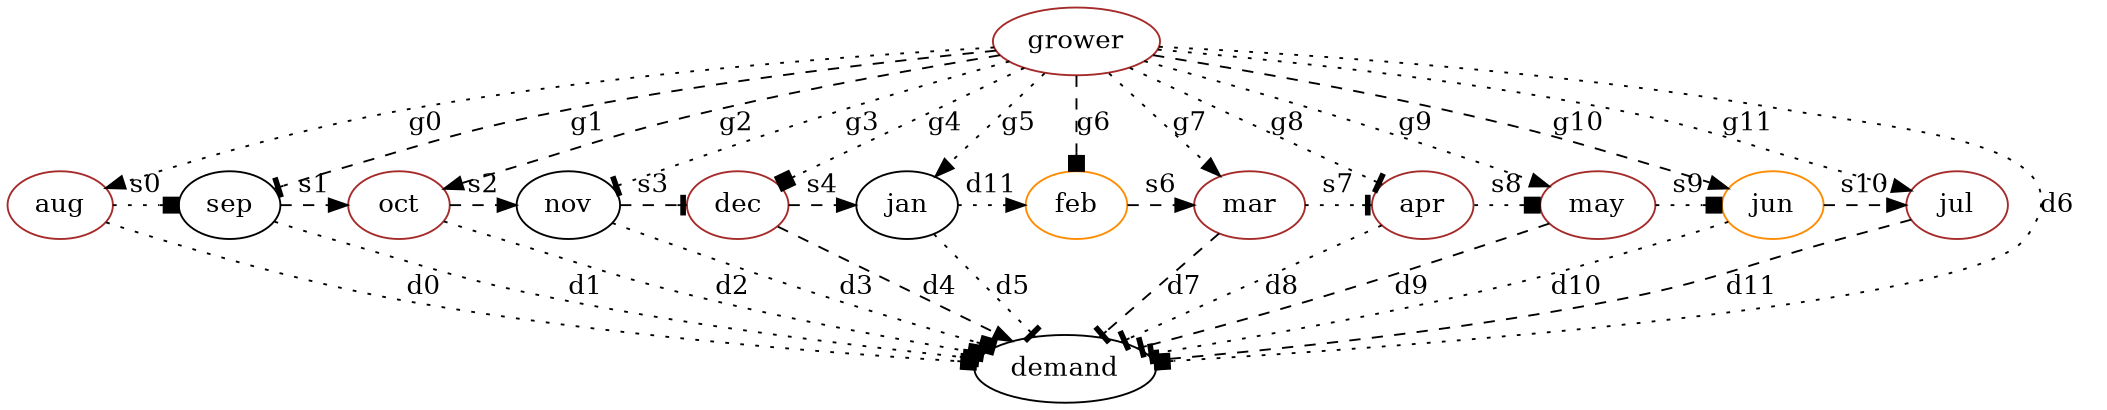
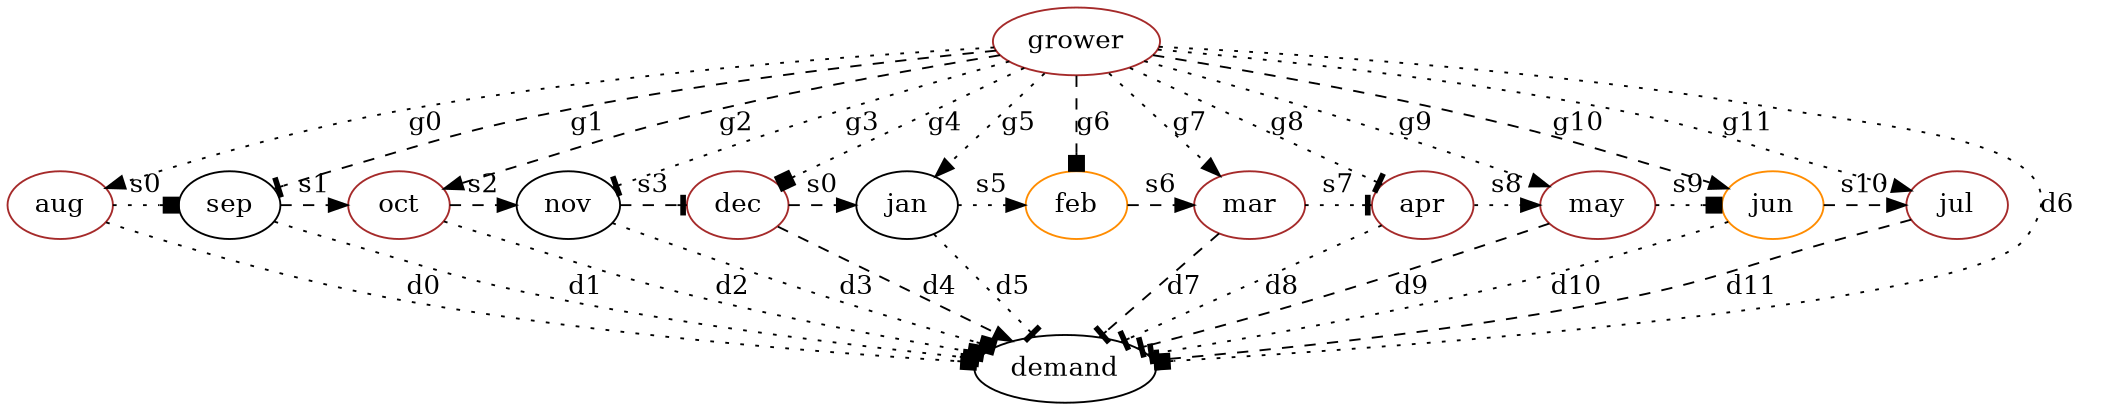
(822, 185) -> (822, 185)
(992, 185) -> (992, 185)
(1498, 205) -> (1498, 205)
